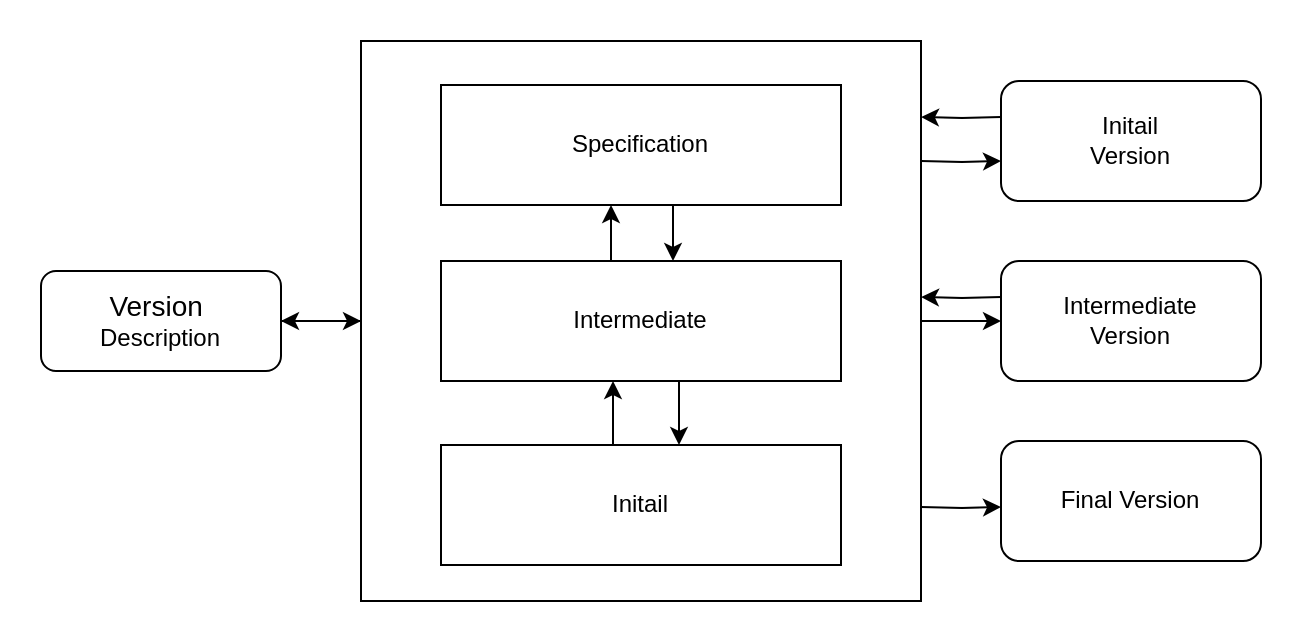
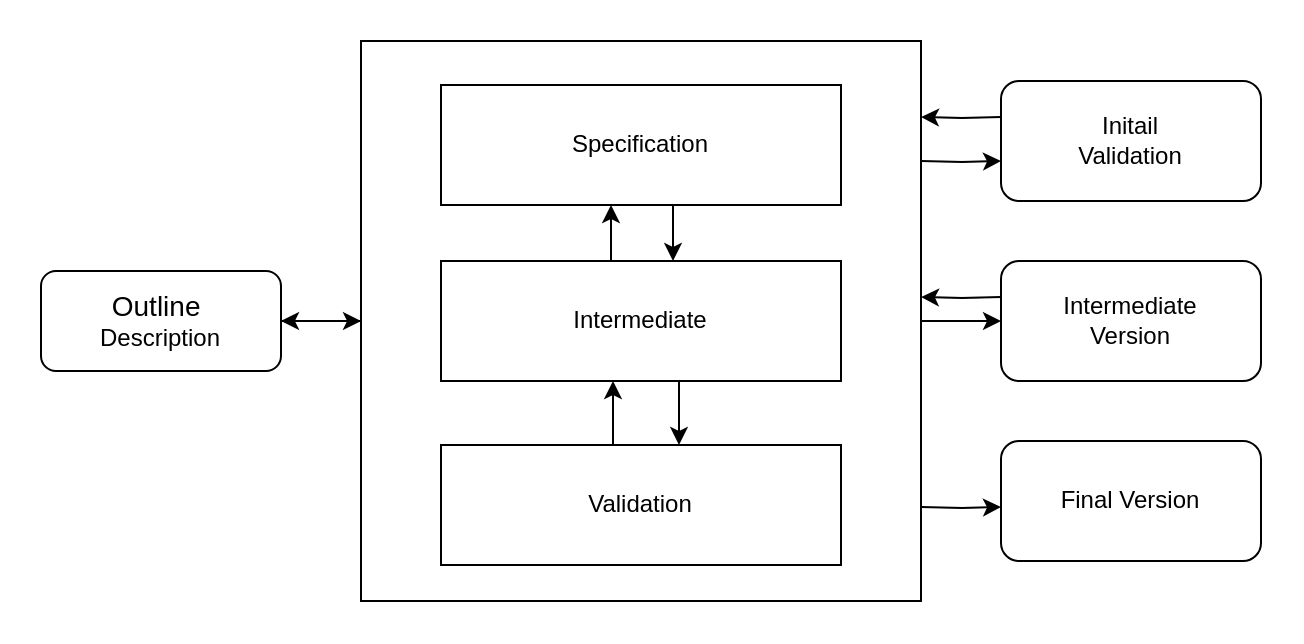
(1131, 141) -> (1131, 141)
(161, 321) -> (161, 321)
(641, 505) -> (641, 505)
